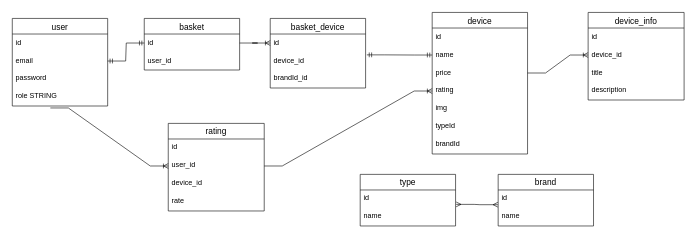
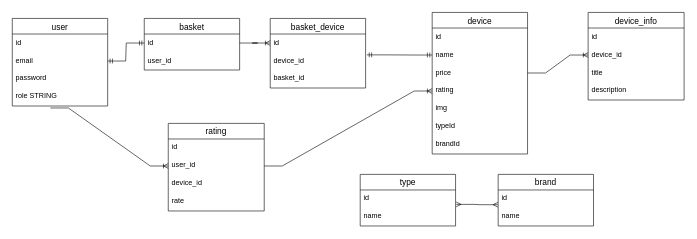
(293, 78) -> (291, 78)
